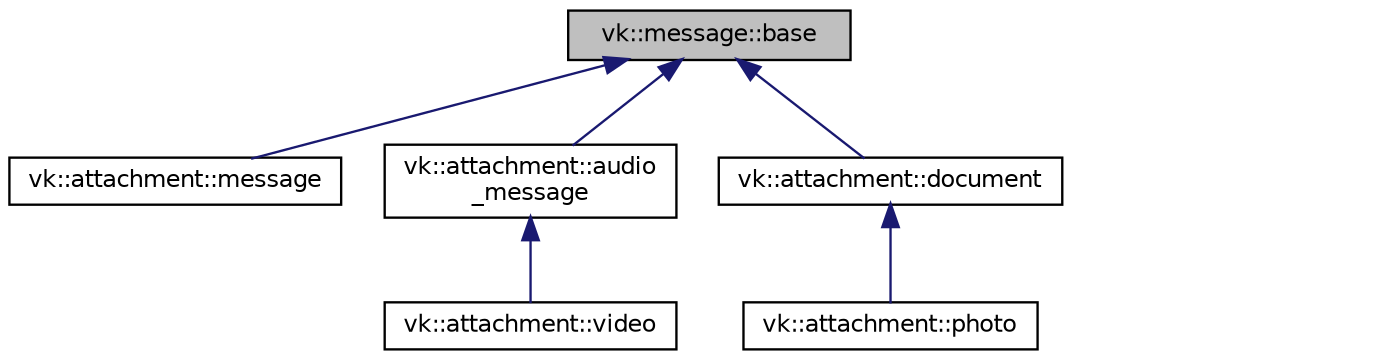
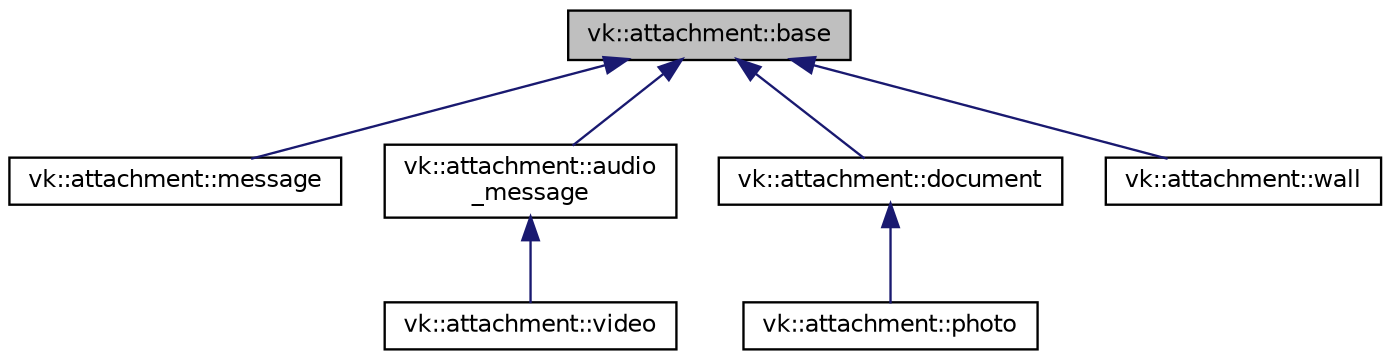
(709, 35) -> (709, 35)
none -> (1243, 181)
